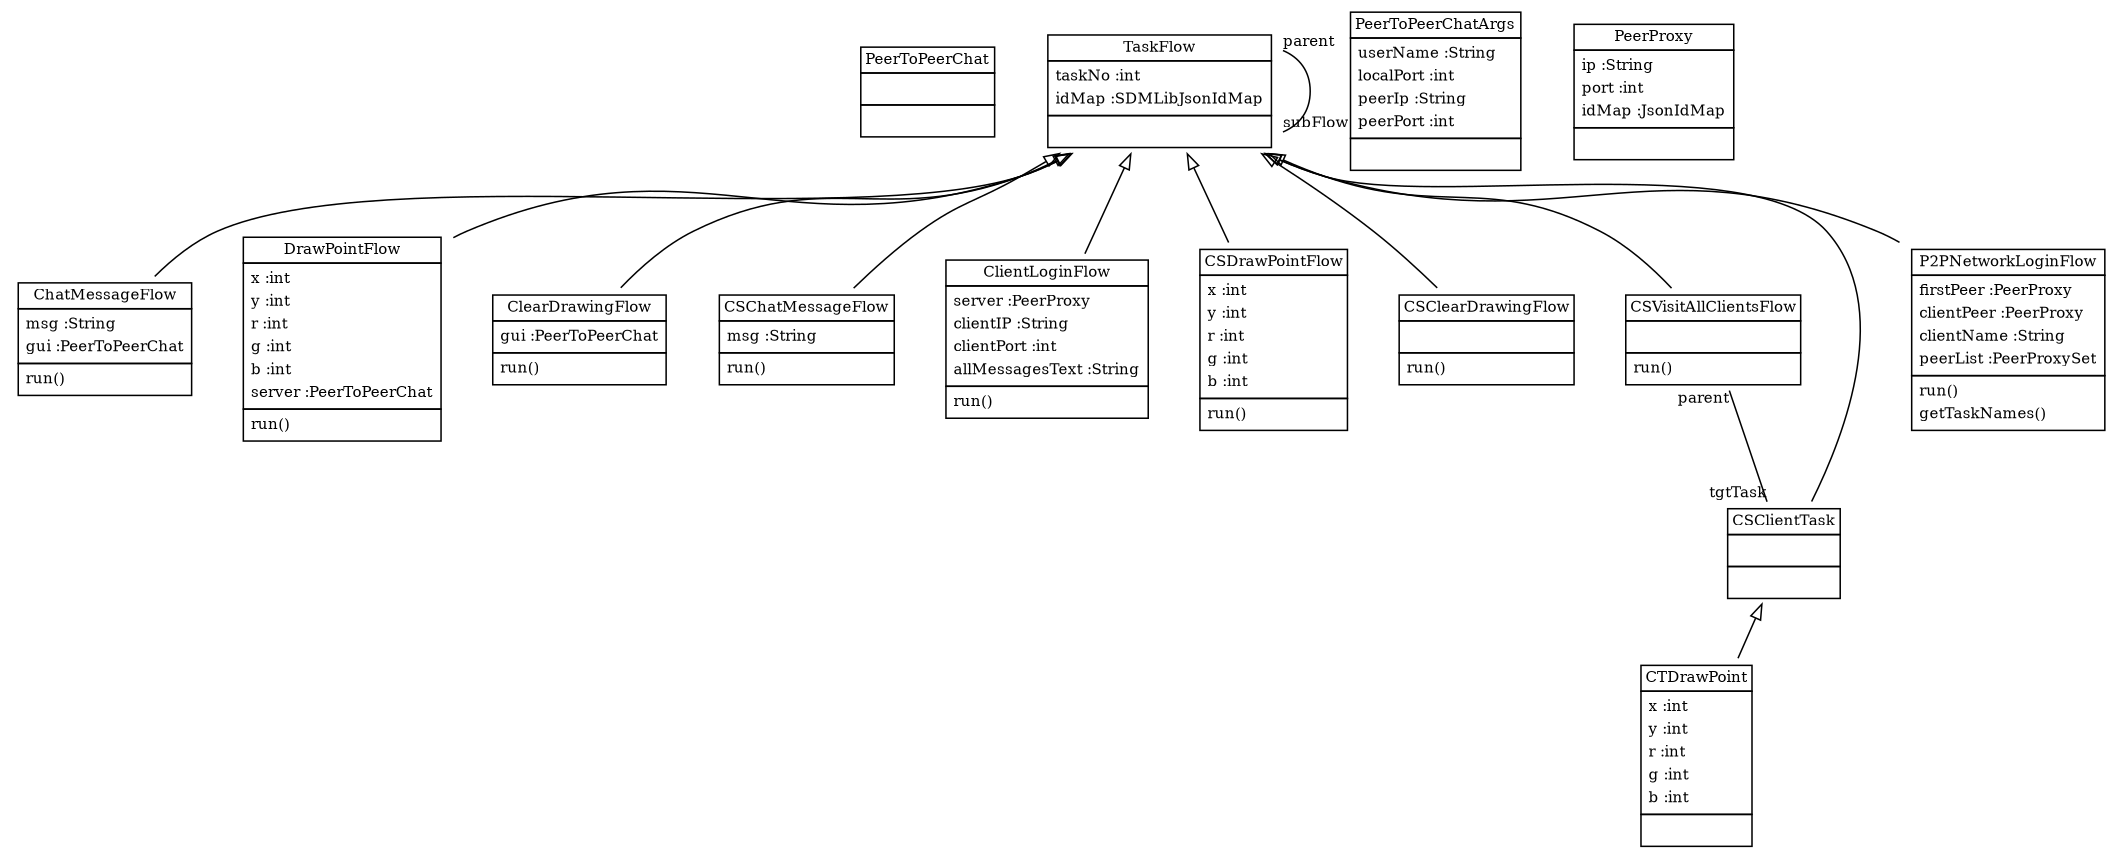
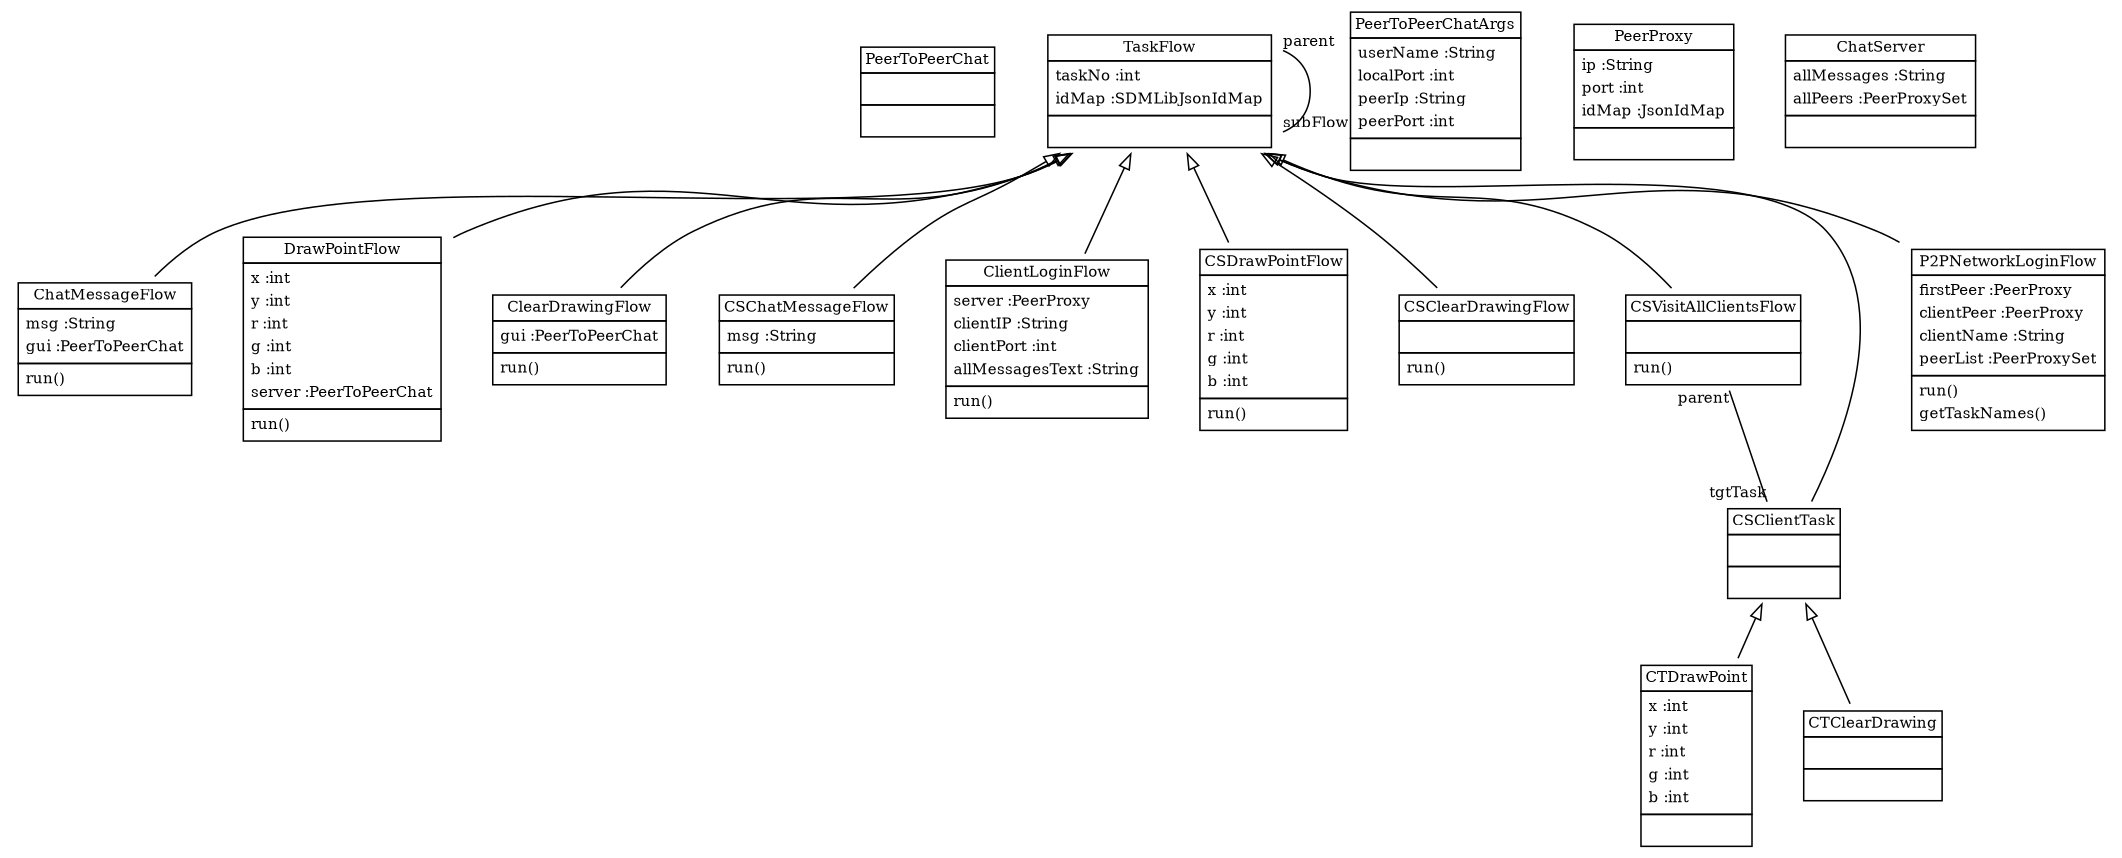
none -> (1880, 91)
none -> (1872, 755)
